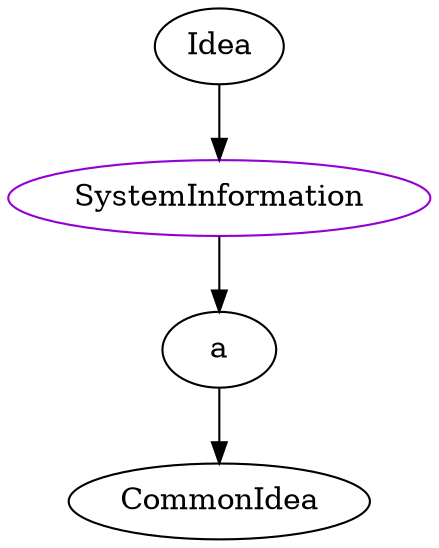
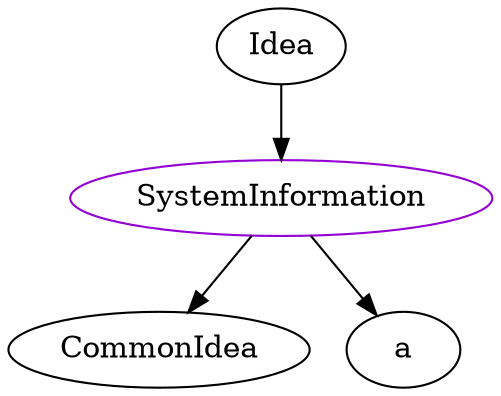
(219, 415) -> (227, 266)
